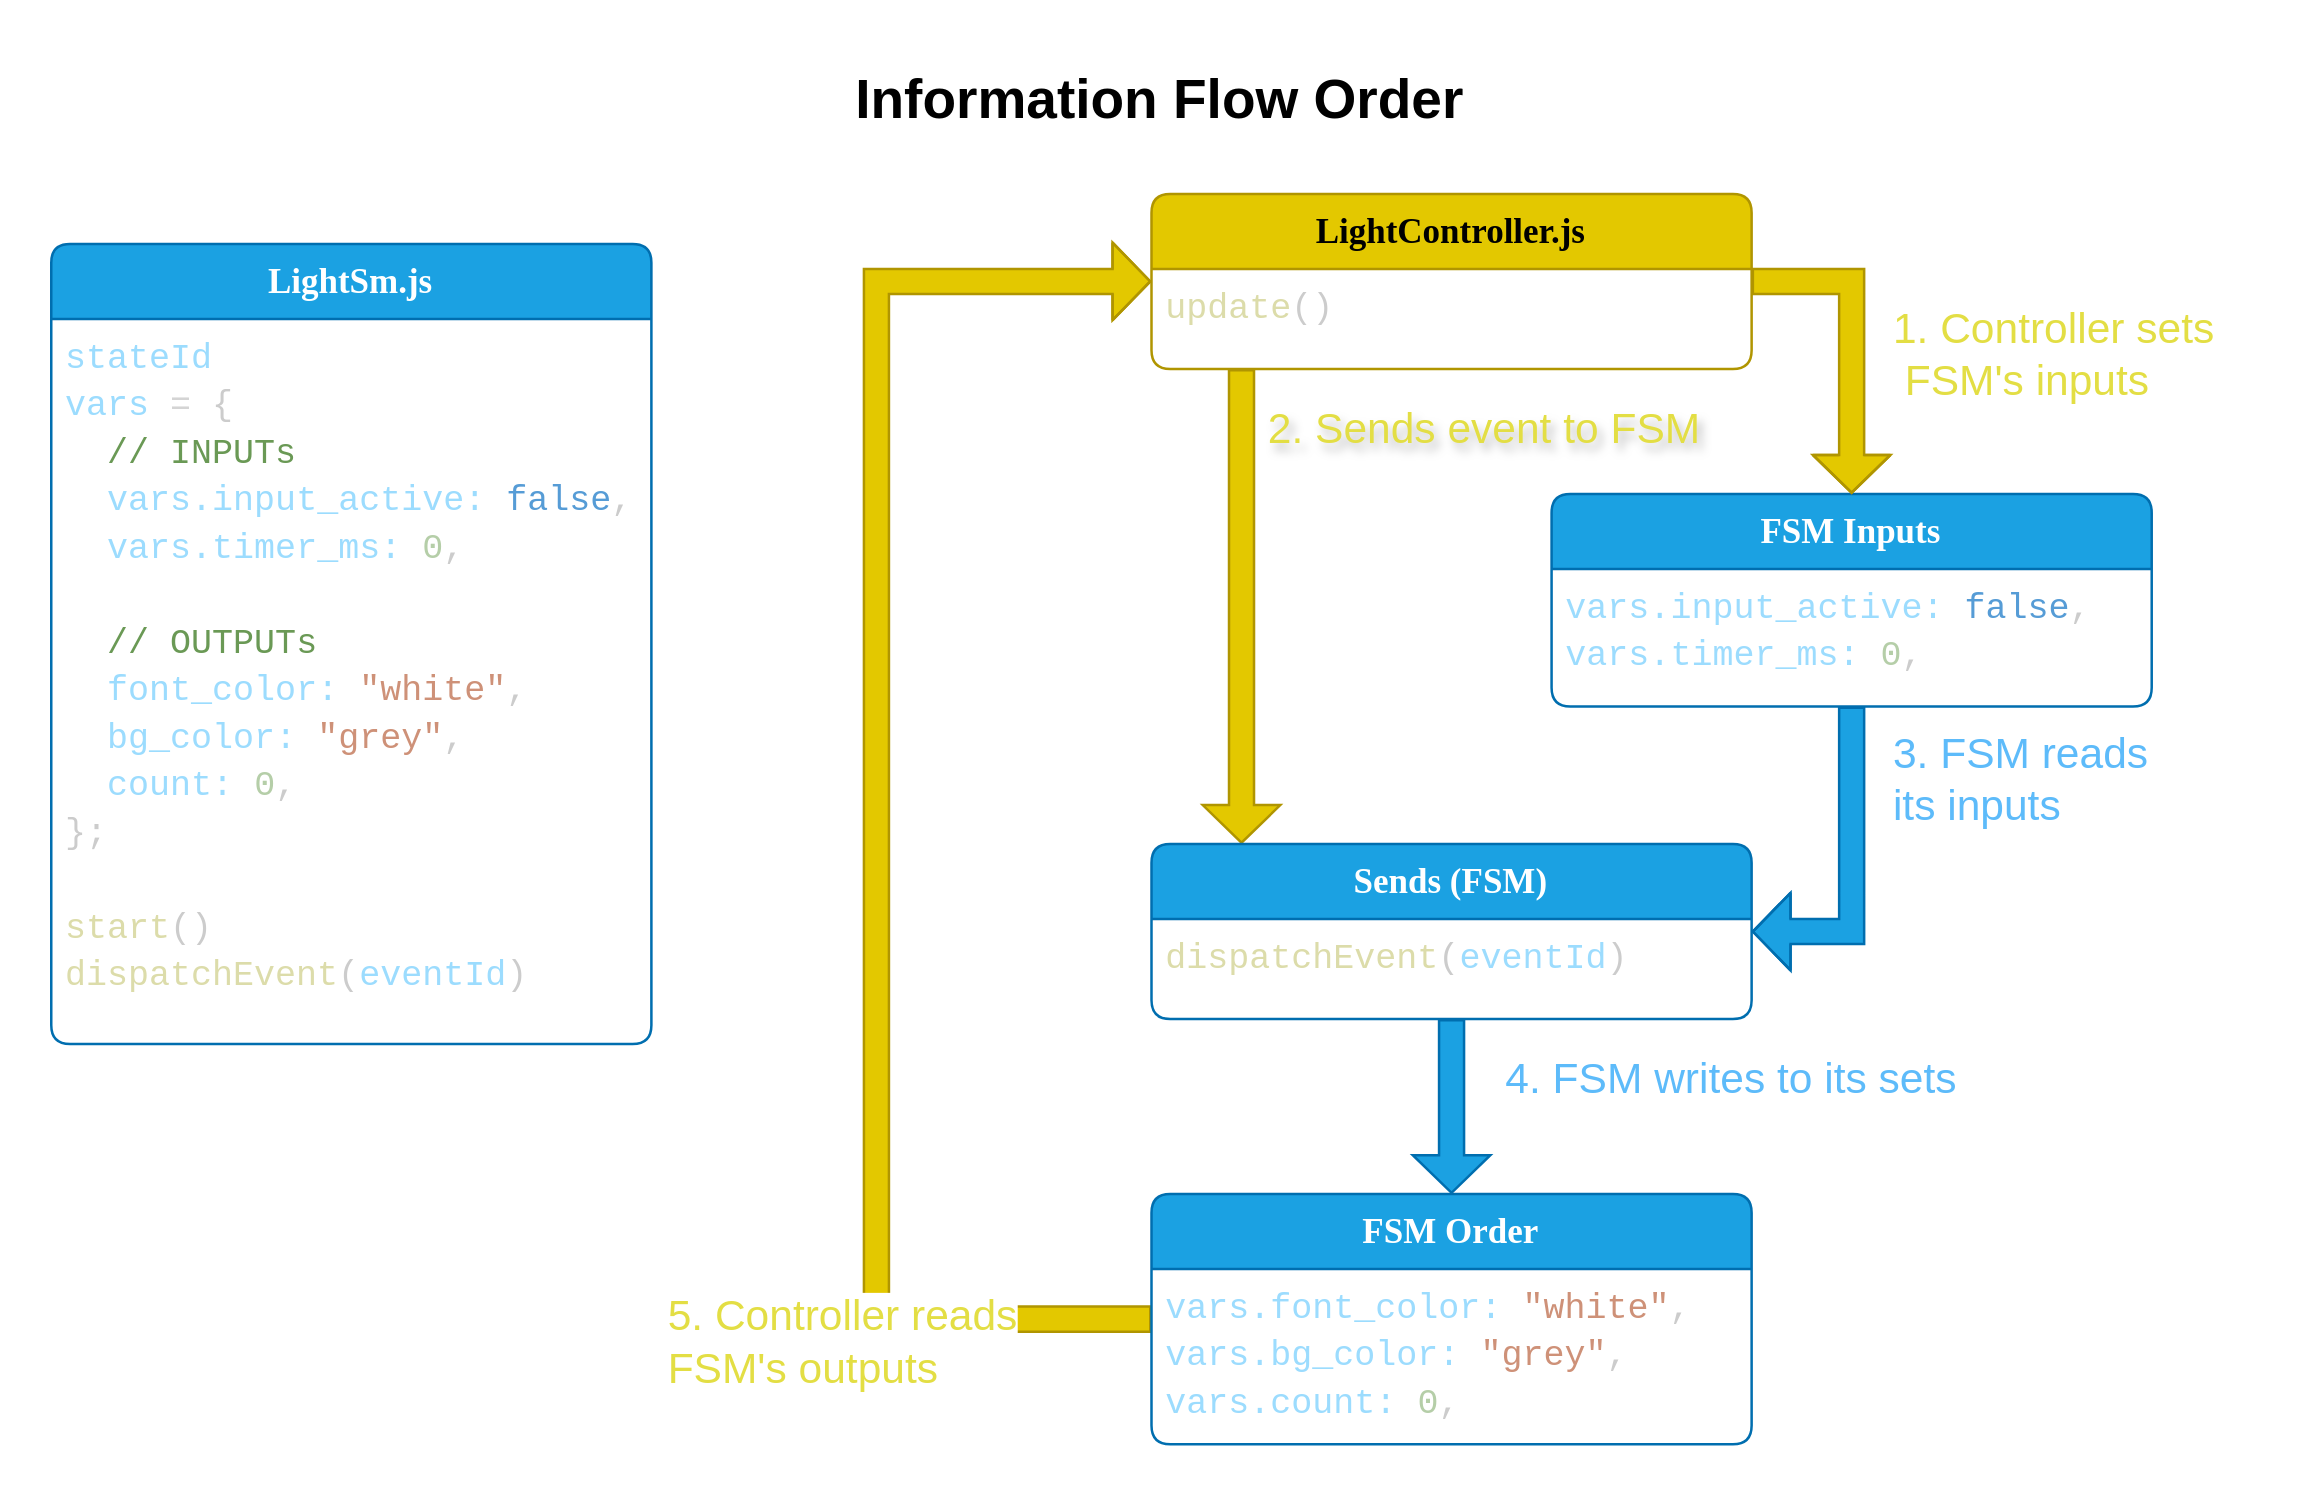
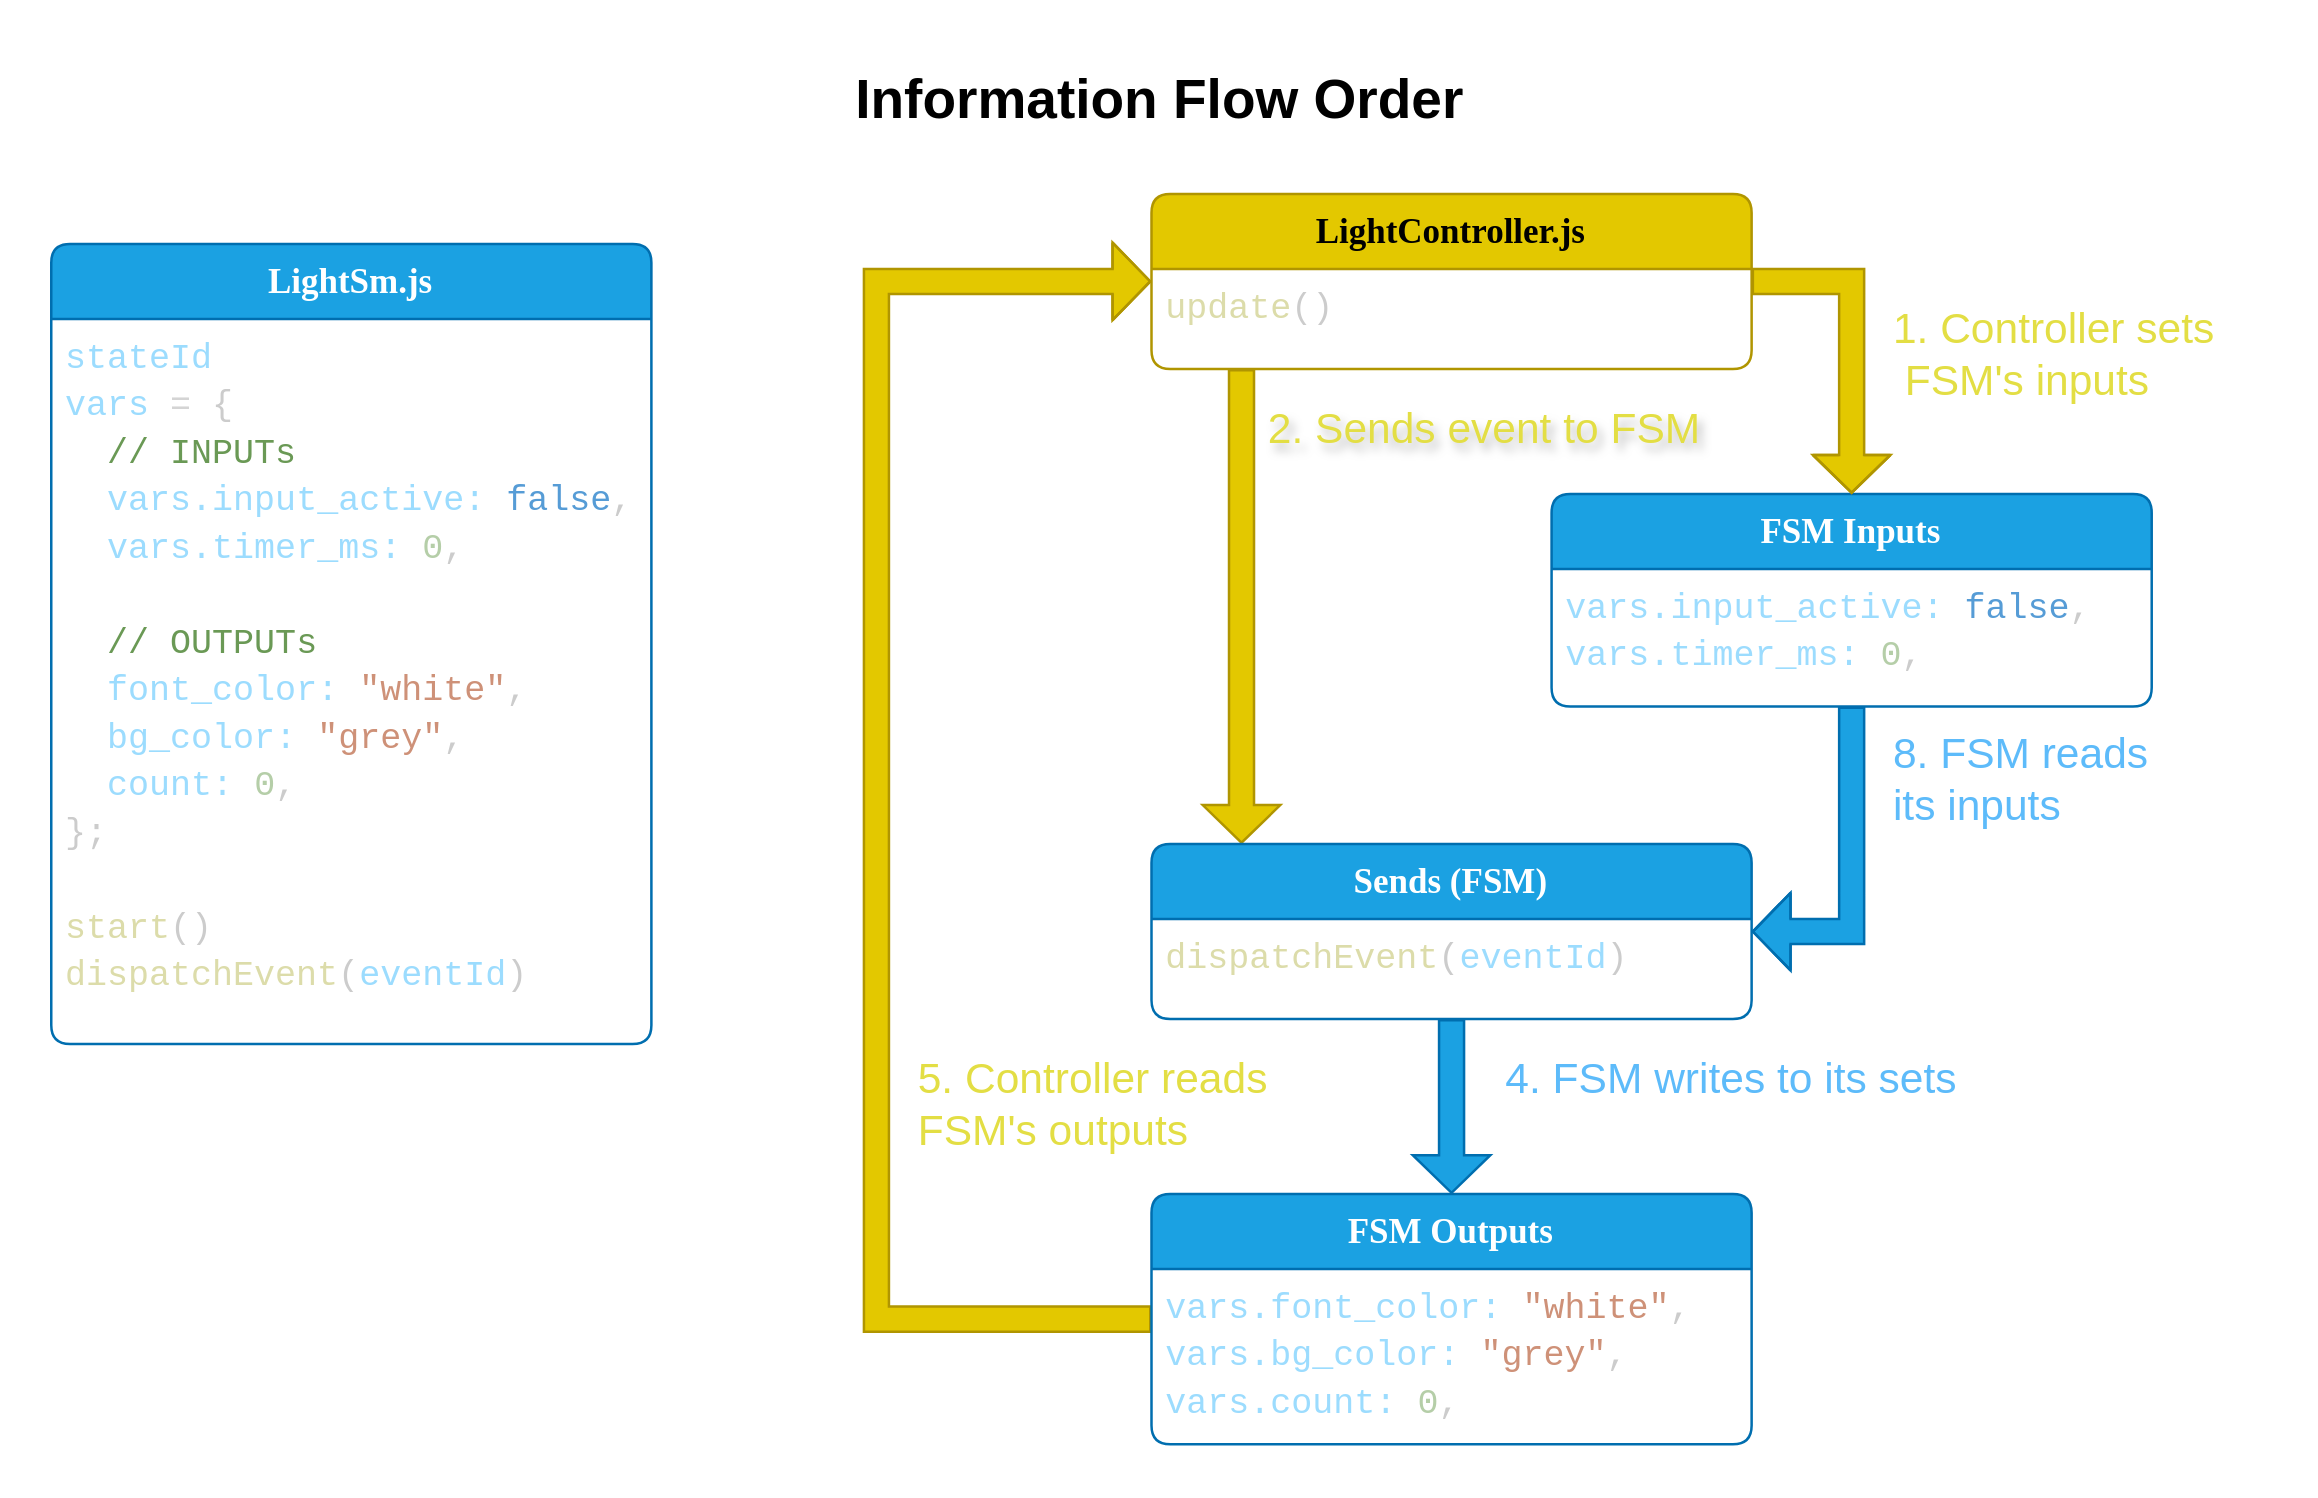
(2020, 781) -> (2020, 781)
(1450, 1231) -> (1450, 1231)
(864, 1344) -> (1114, 1106)
